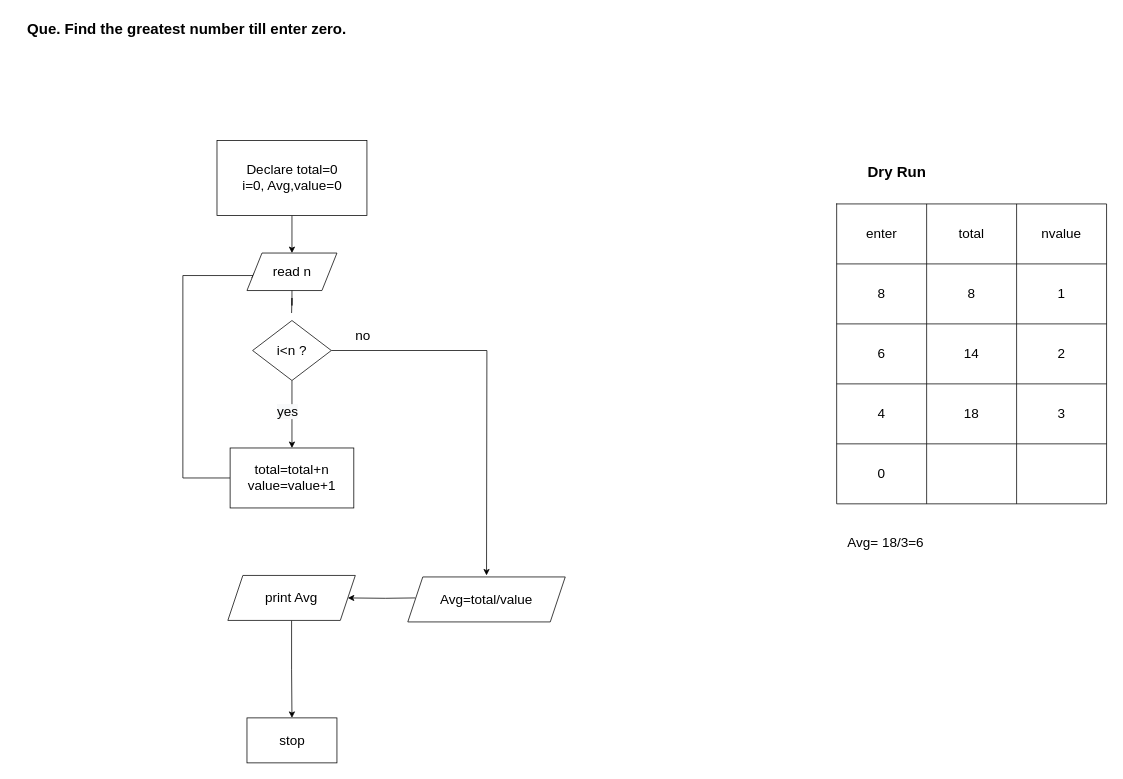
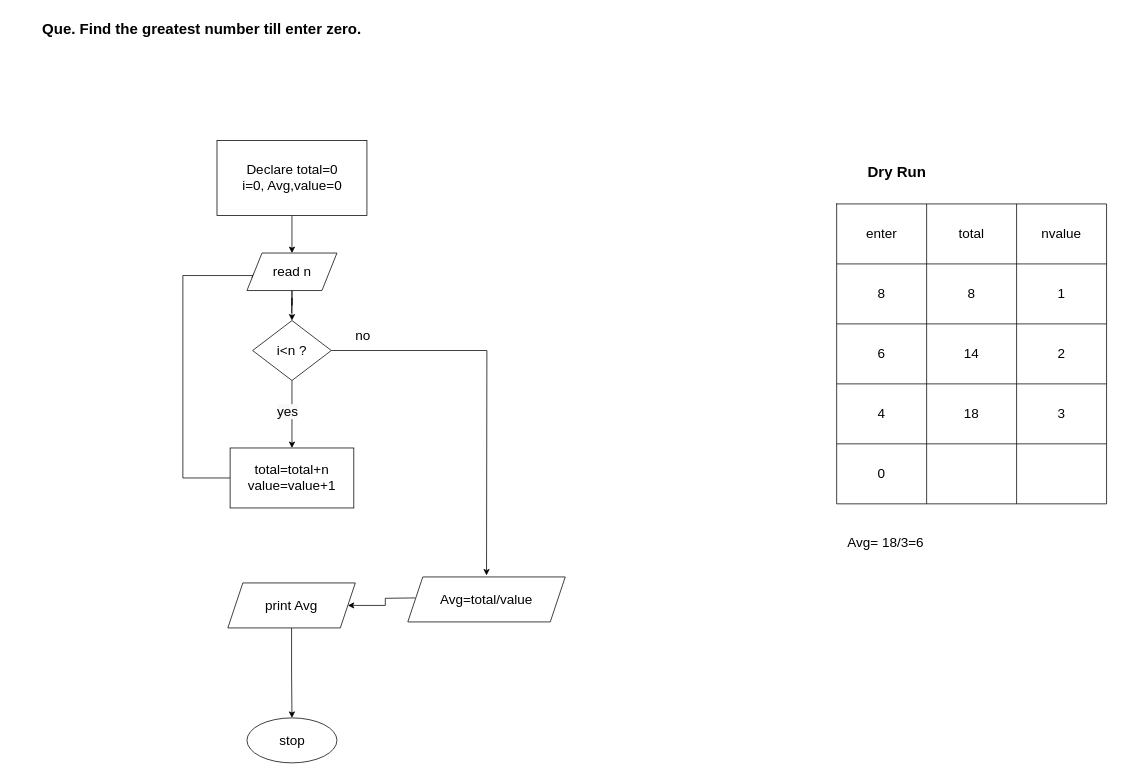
(186, 30) -> (201, 30)
none -> (292, 315)
(291, 598) -> (291, 606)
(292, 741) -> (292, 741)
